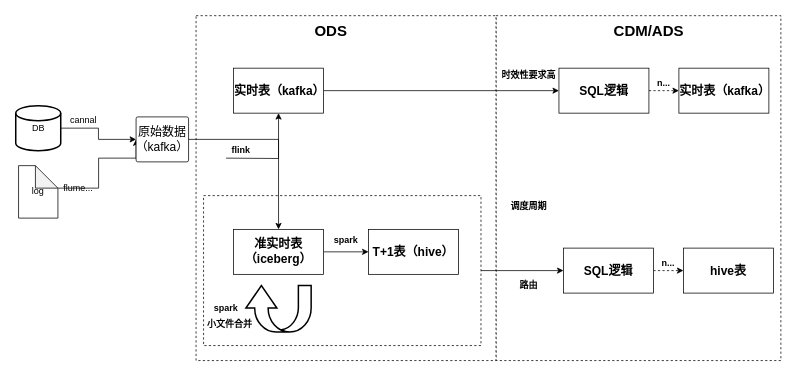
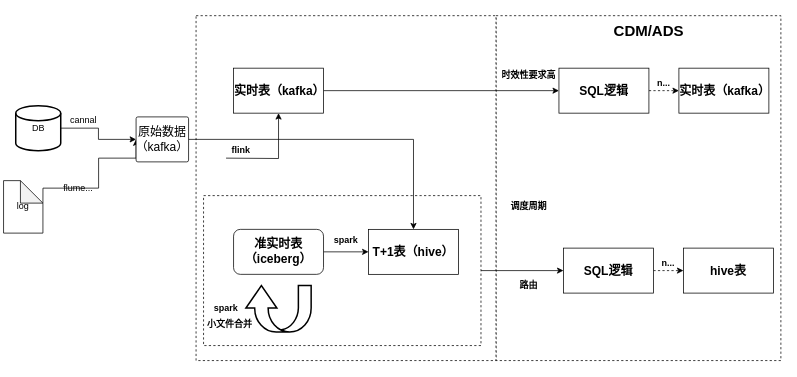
(331, 30) -> none
(279, 191) -> (389, 139)
(38, 192) -> (23, 207)
(279, 252) -> (279, 252)
